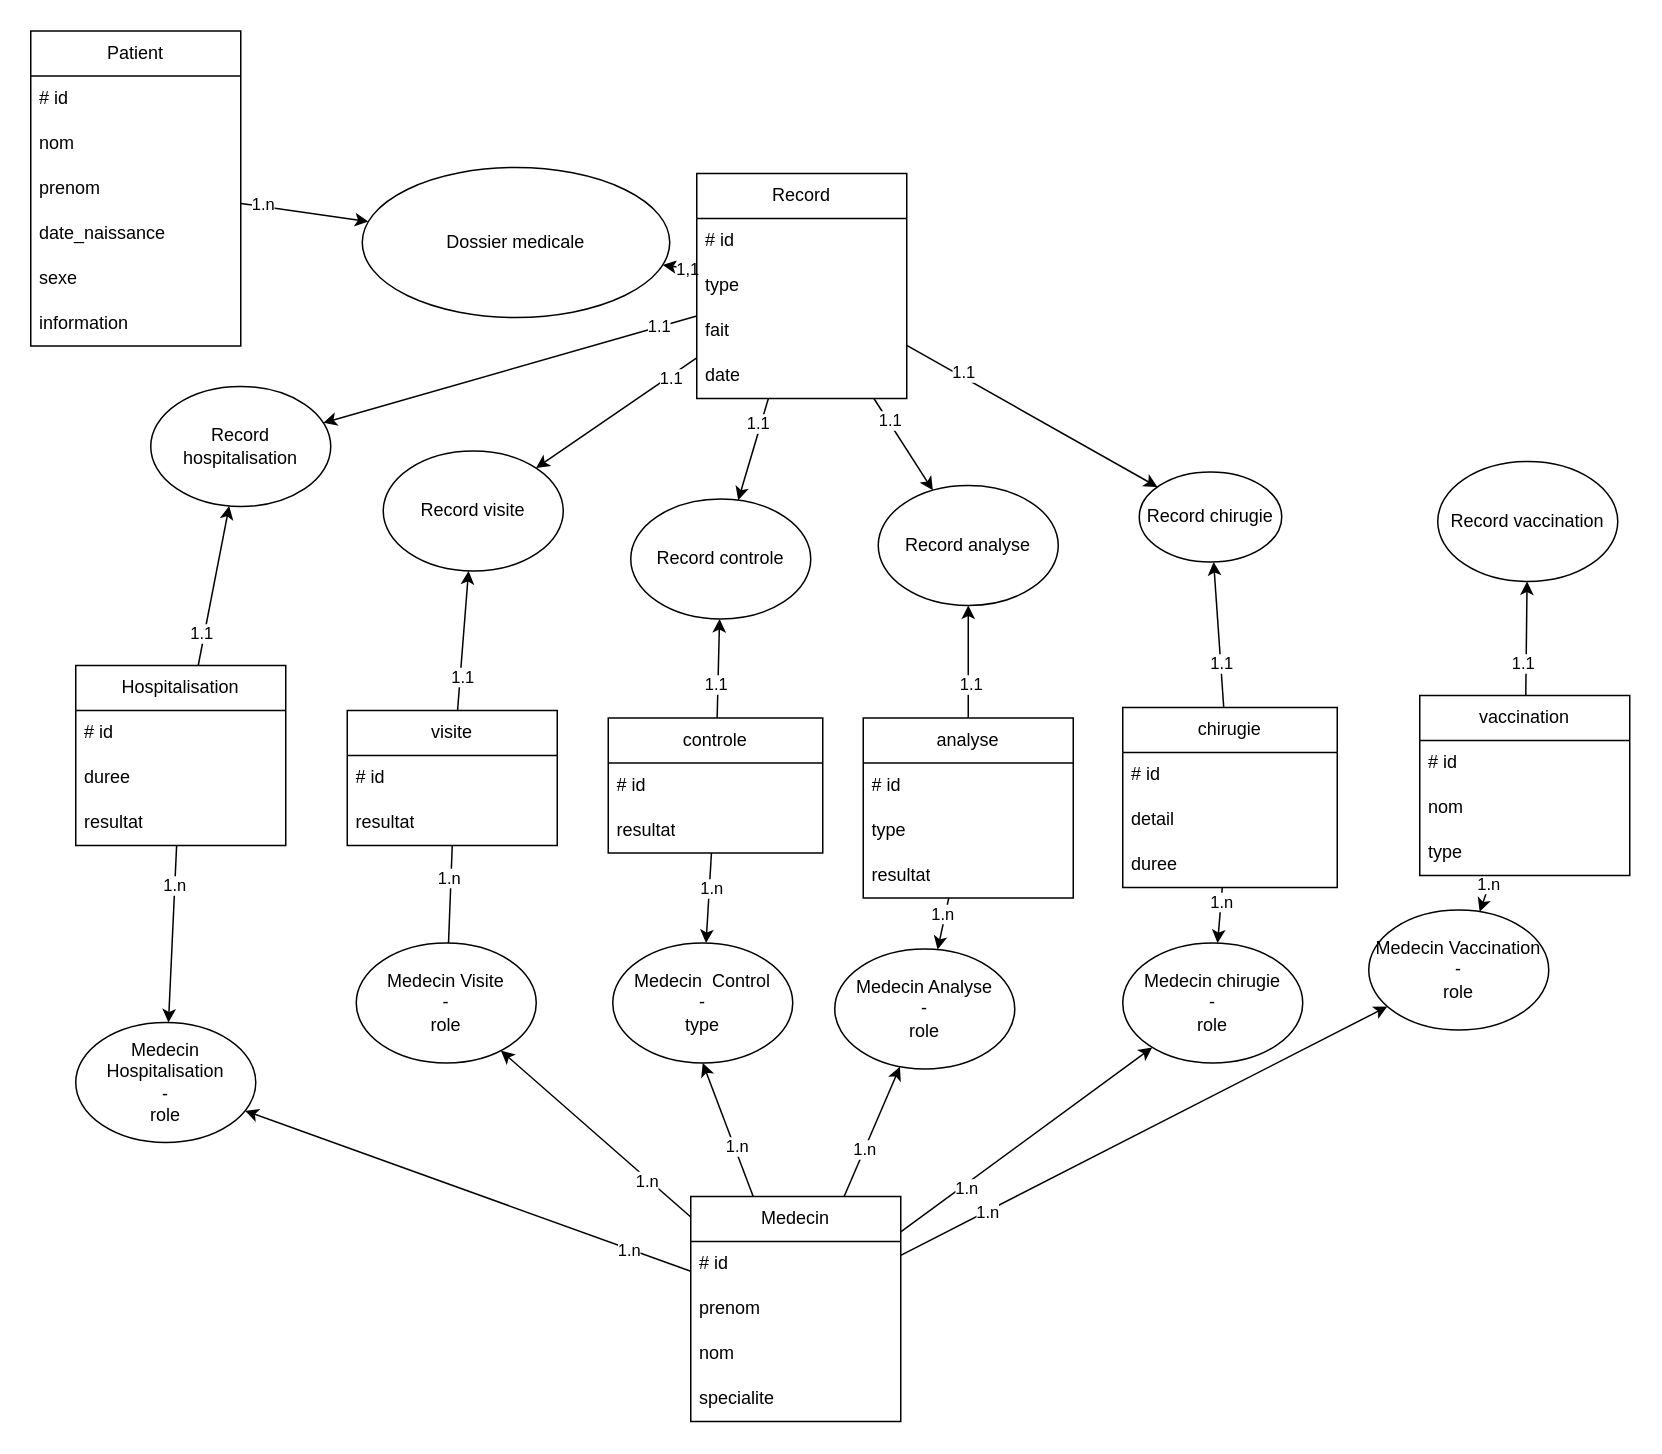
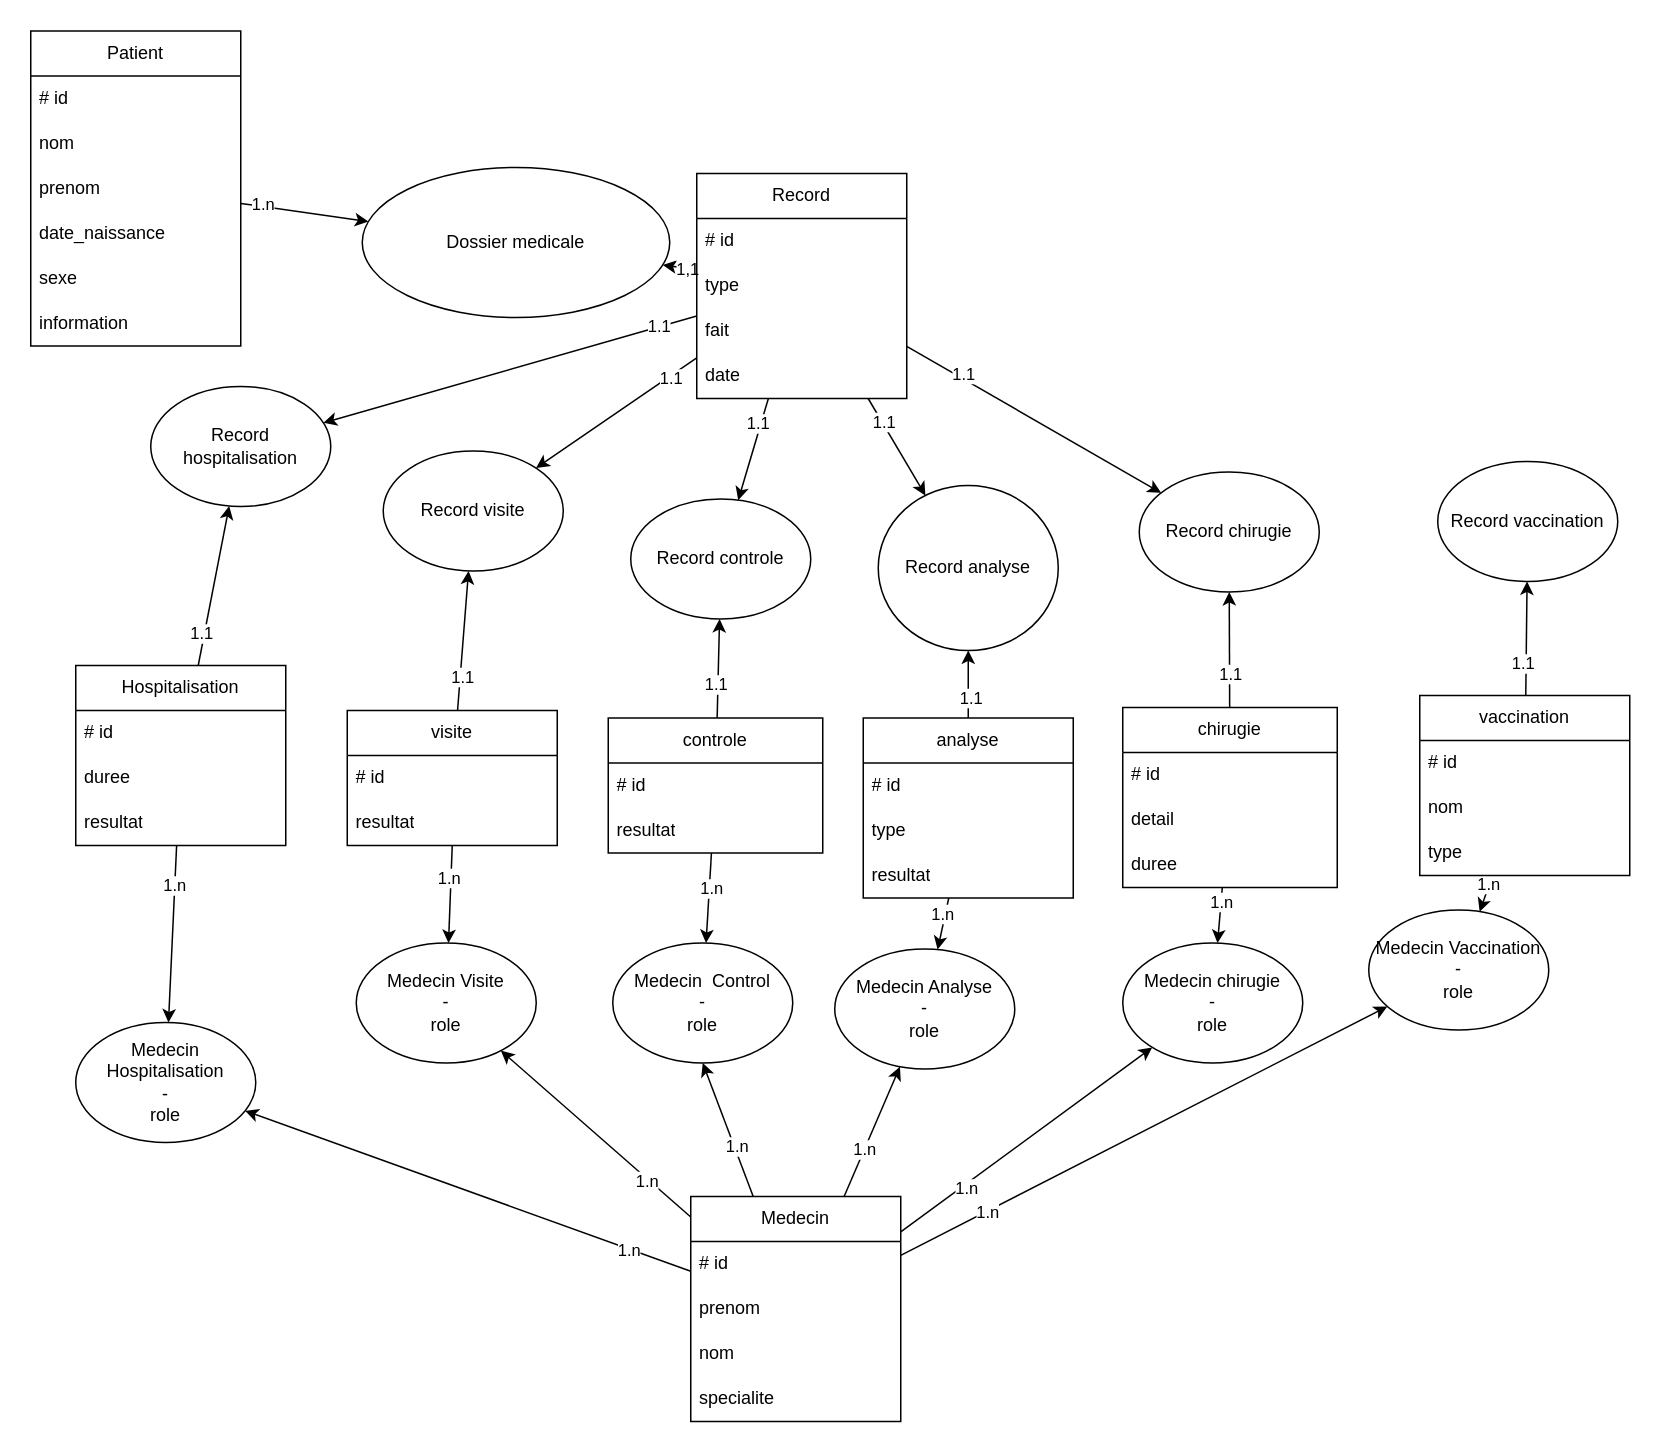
(1211, 517) -> (1229, 532)
(968, 545) -> (968, 568)
(449, 935) -> (449, 931)
(703, 1003) -> (703, 1003)
